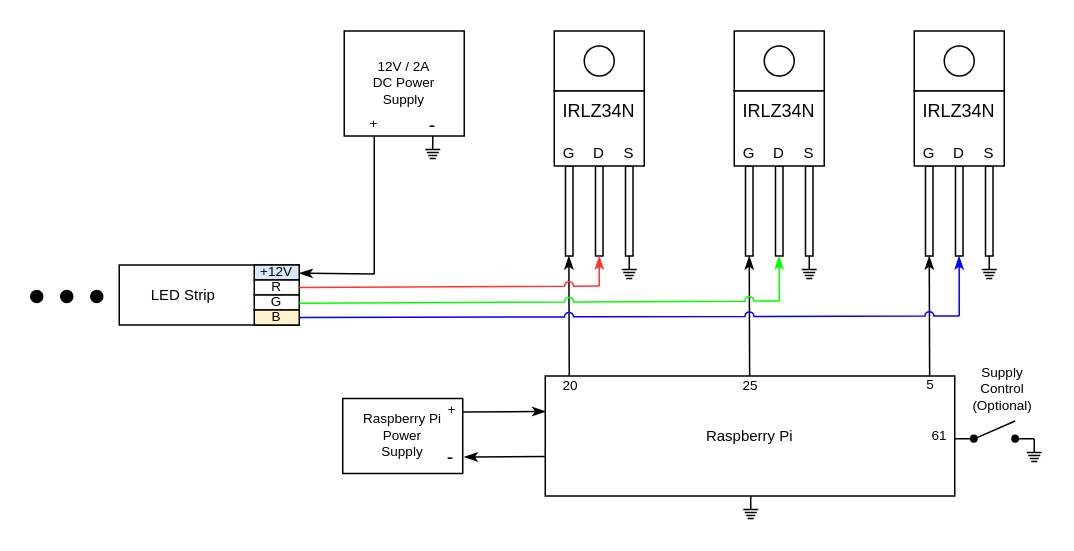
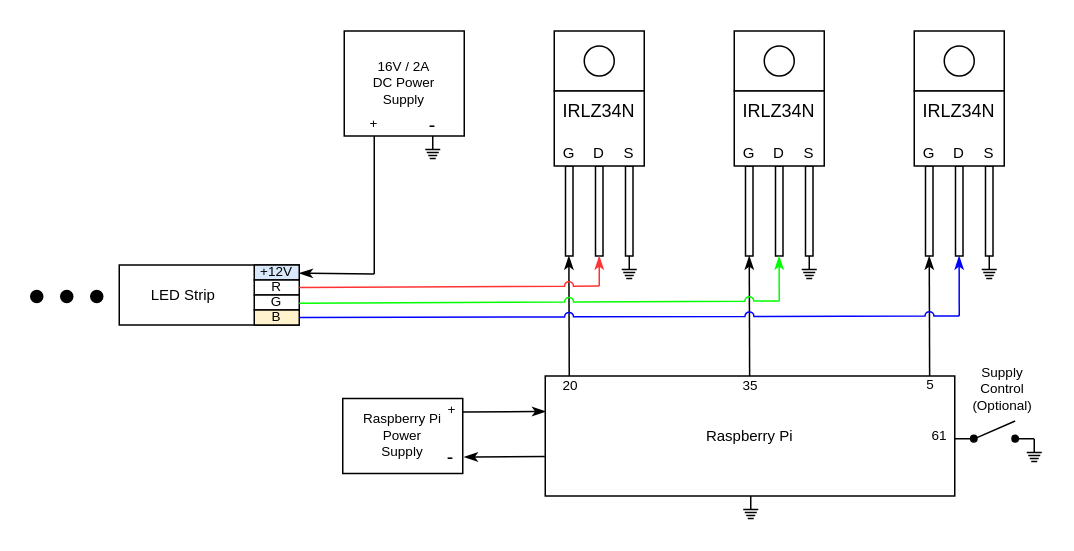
(404, 83) -> (404, 83)
(751, 386) -> (751, 386)
